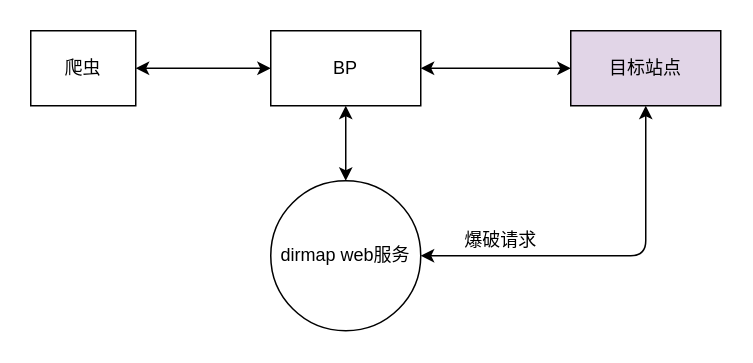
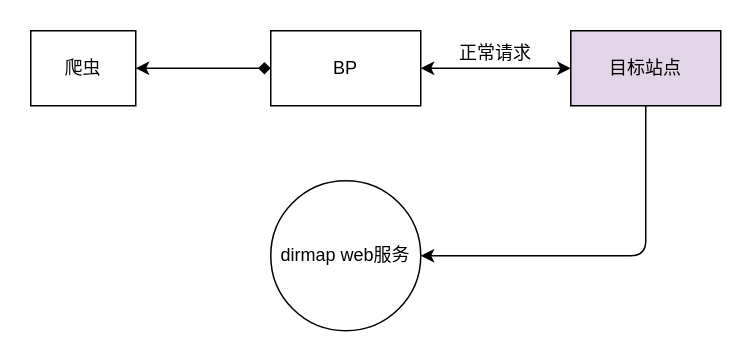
none -> (496, 53)
(259, 68) -> (258, 68)
(646, 117) -> (646, 112)
(346, 143) -> none
(501, 241) -> none
